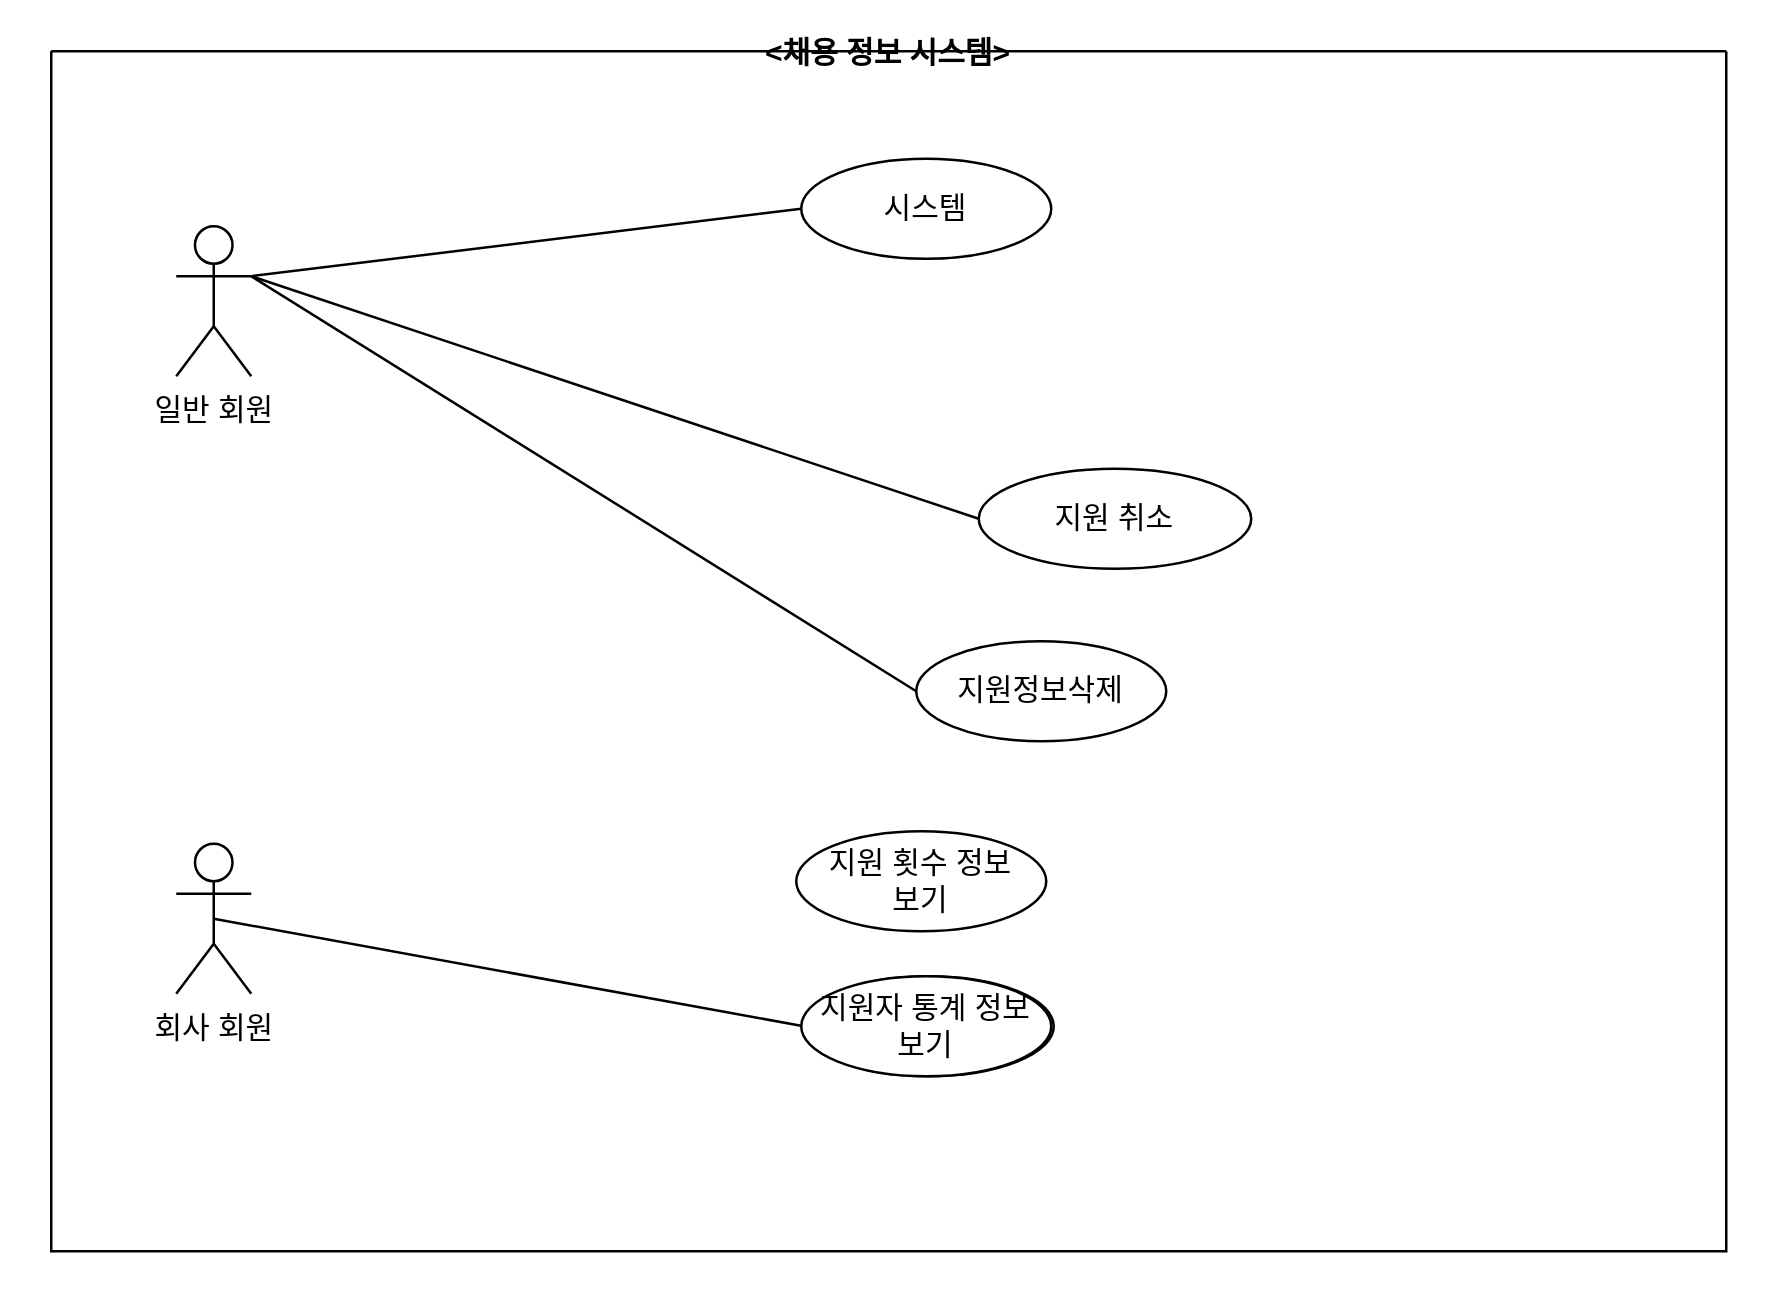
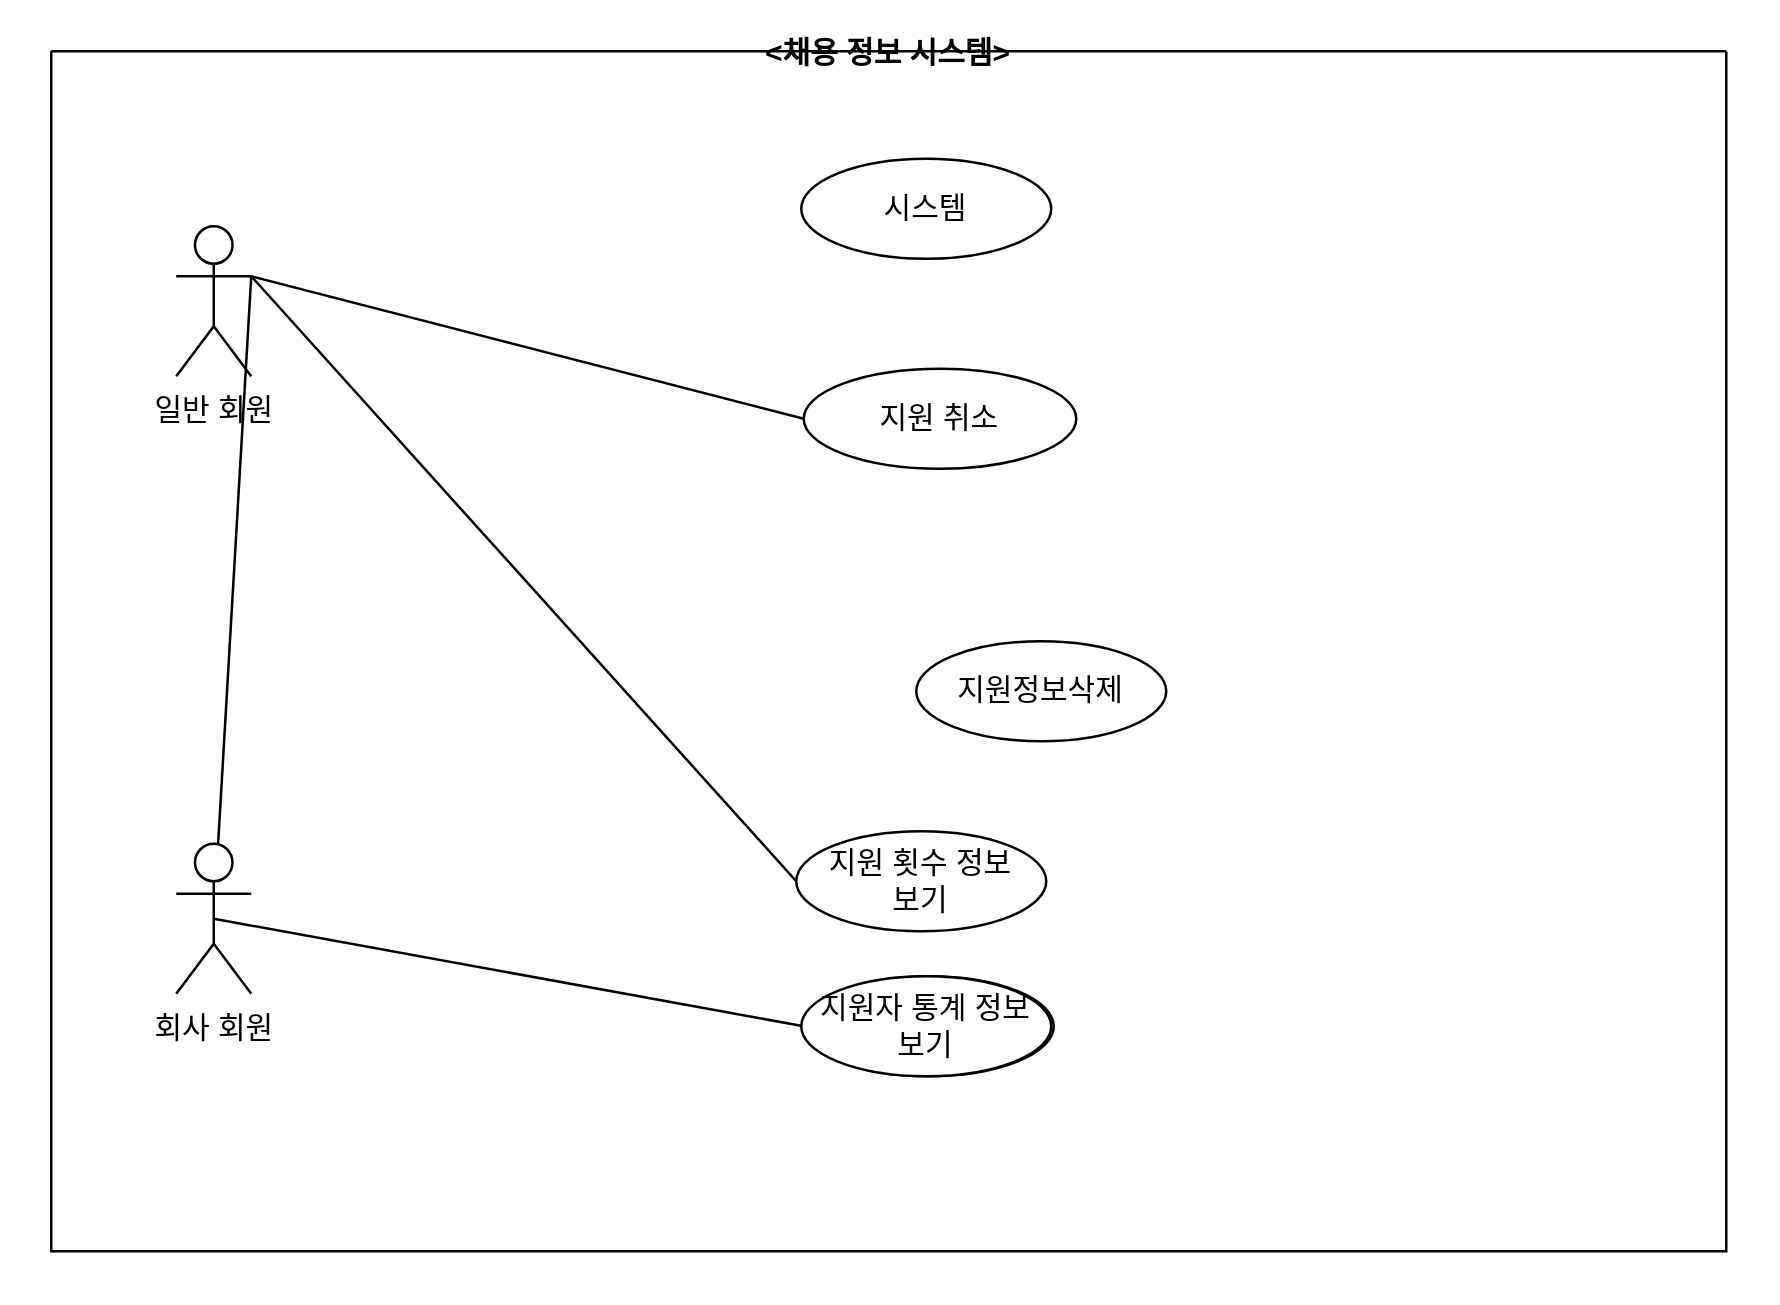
(531, 242) -> none
(591, 488) -> (232, 609)
(1115, 519) -> (940, 419)
none -> (528, 584)
